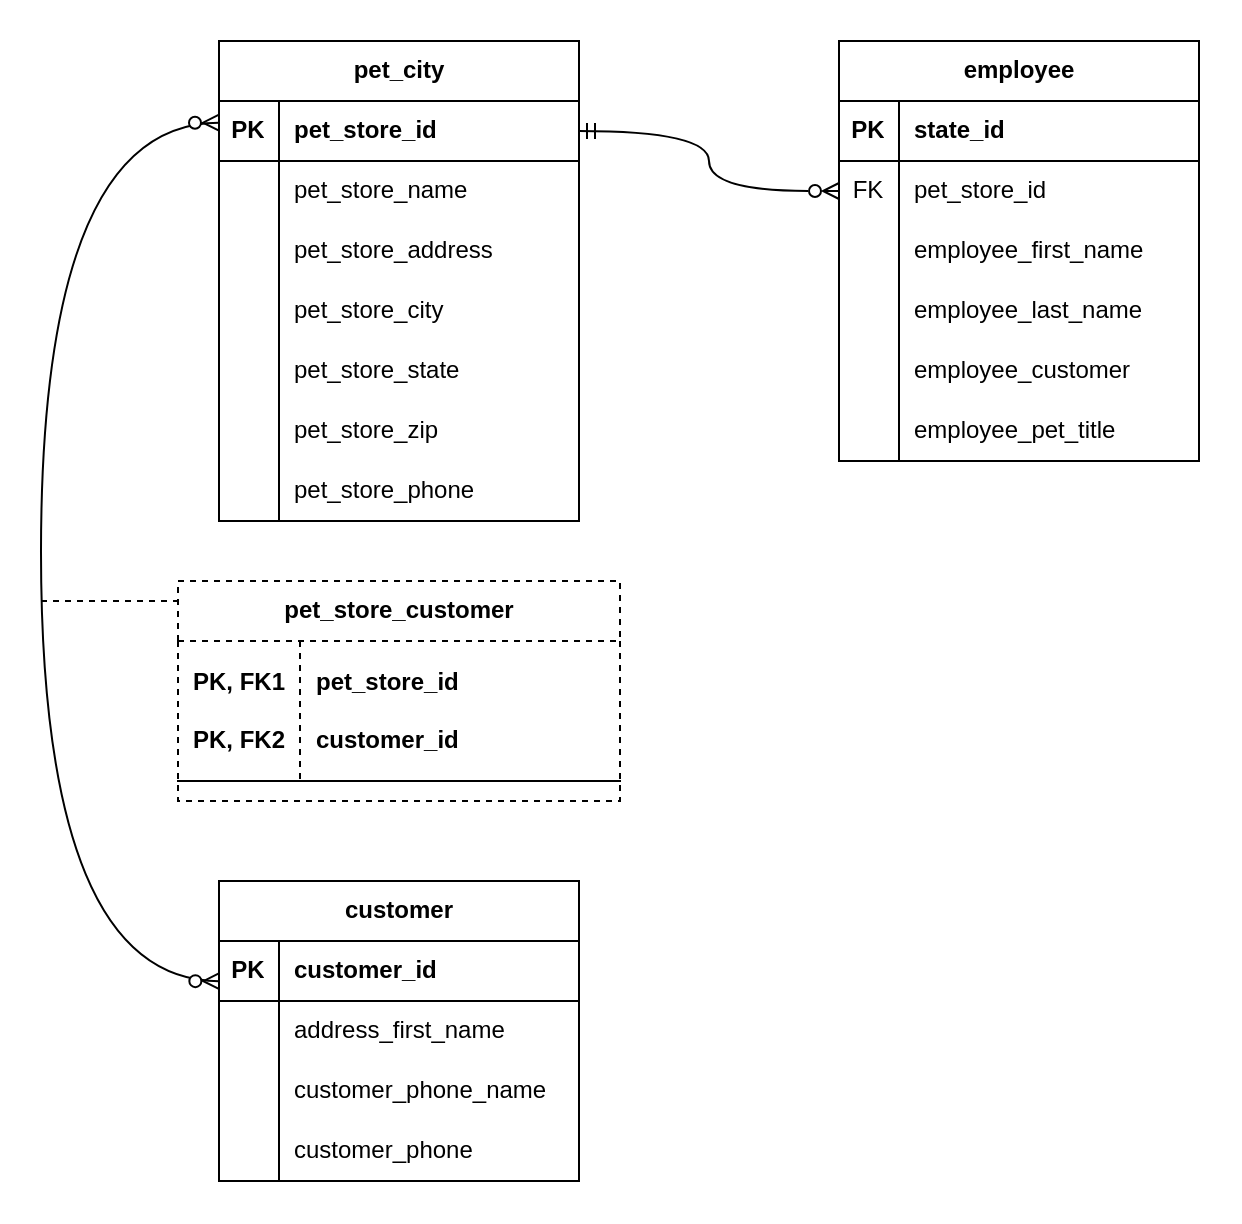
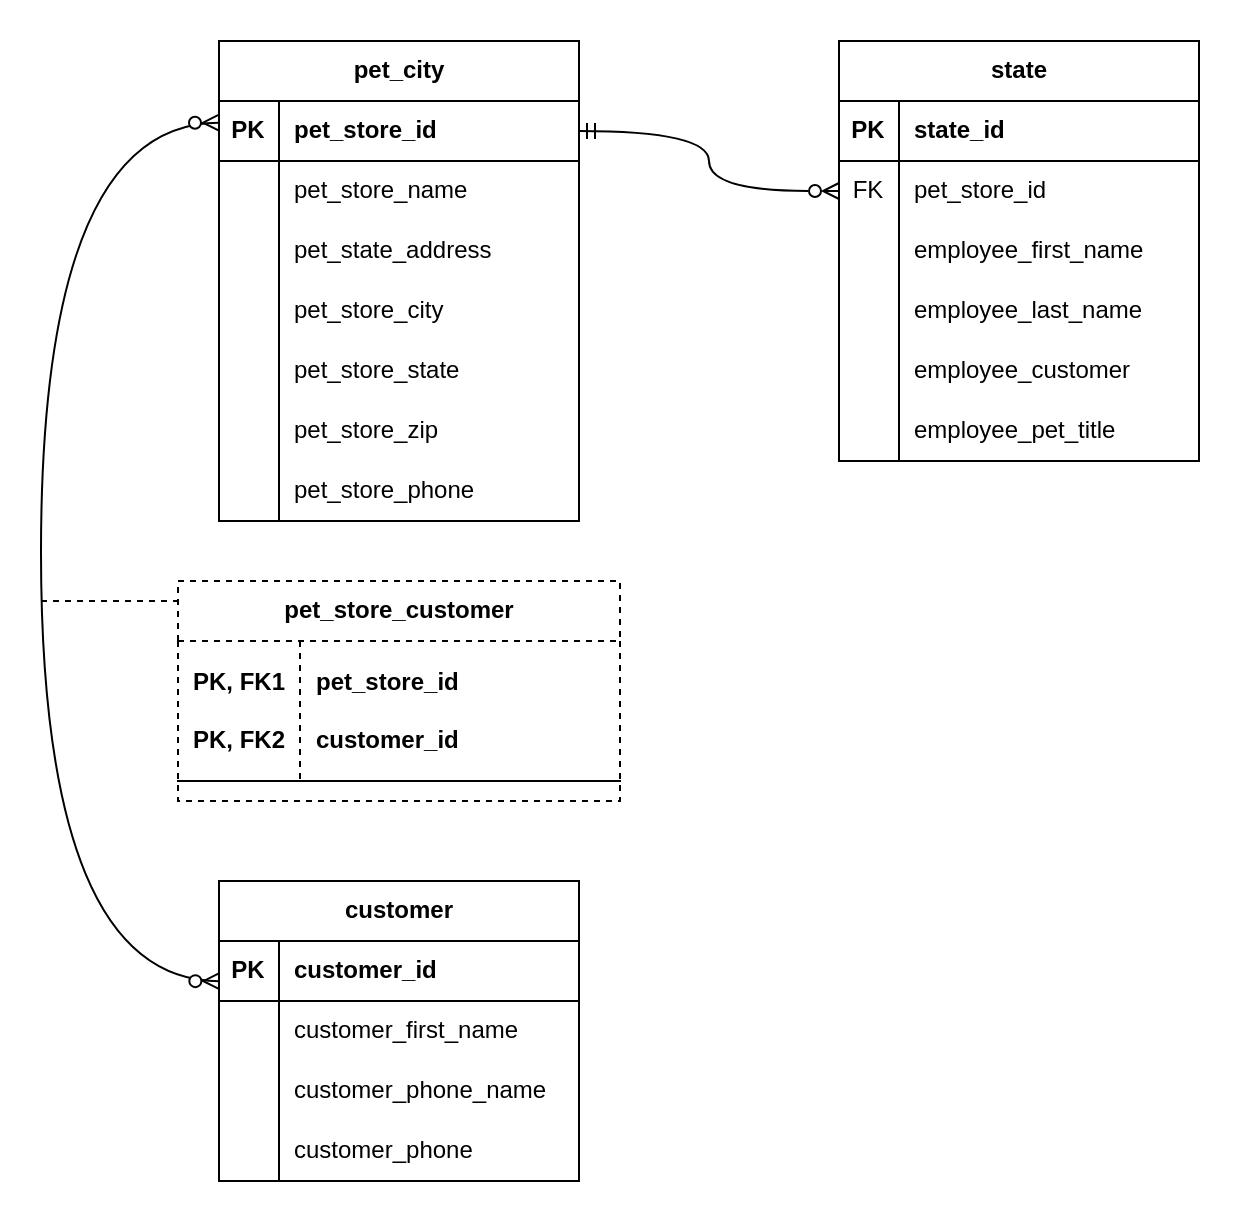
(1020, 71) -> (1020, 71)
(409, 251) -> (409, 251)
(413, 1031) -> (420, 1031)
